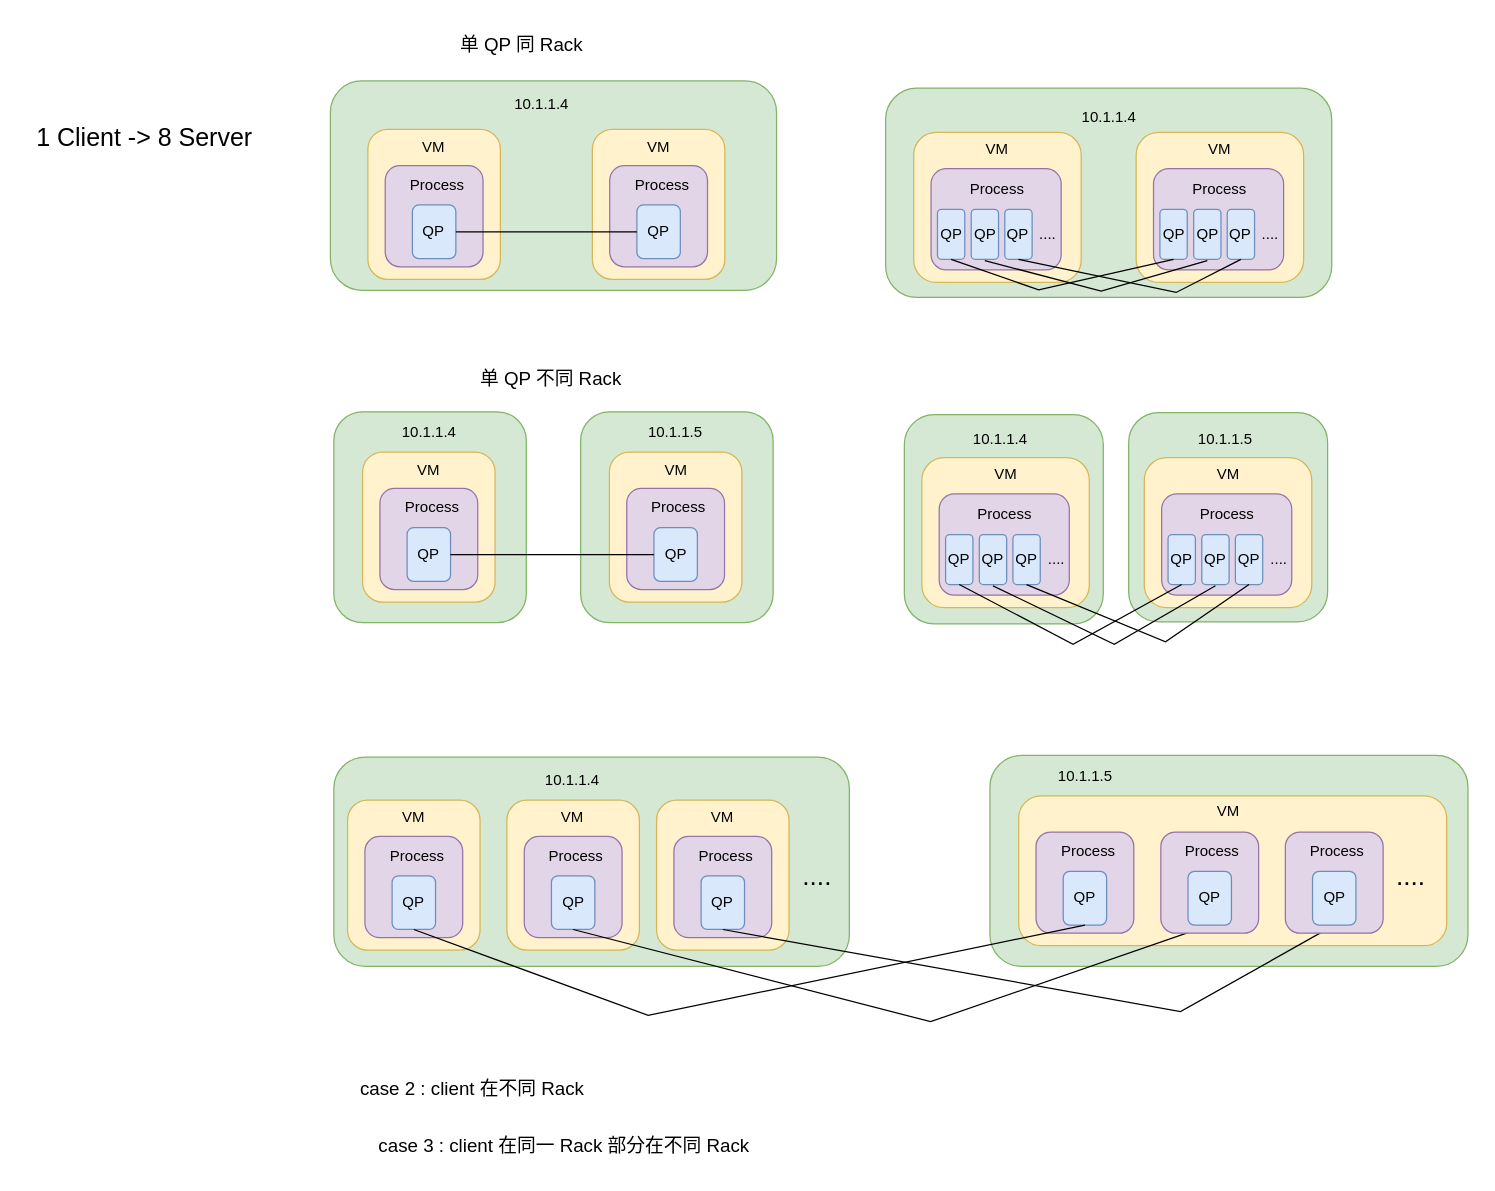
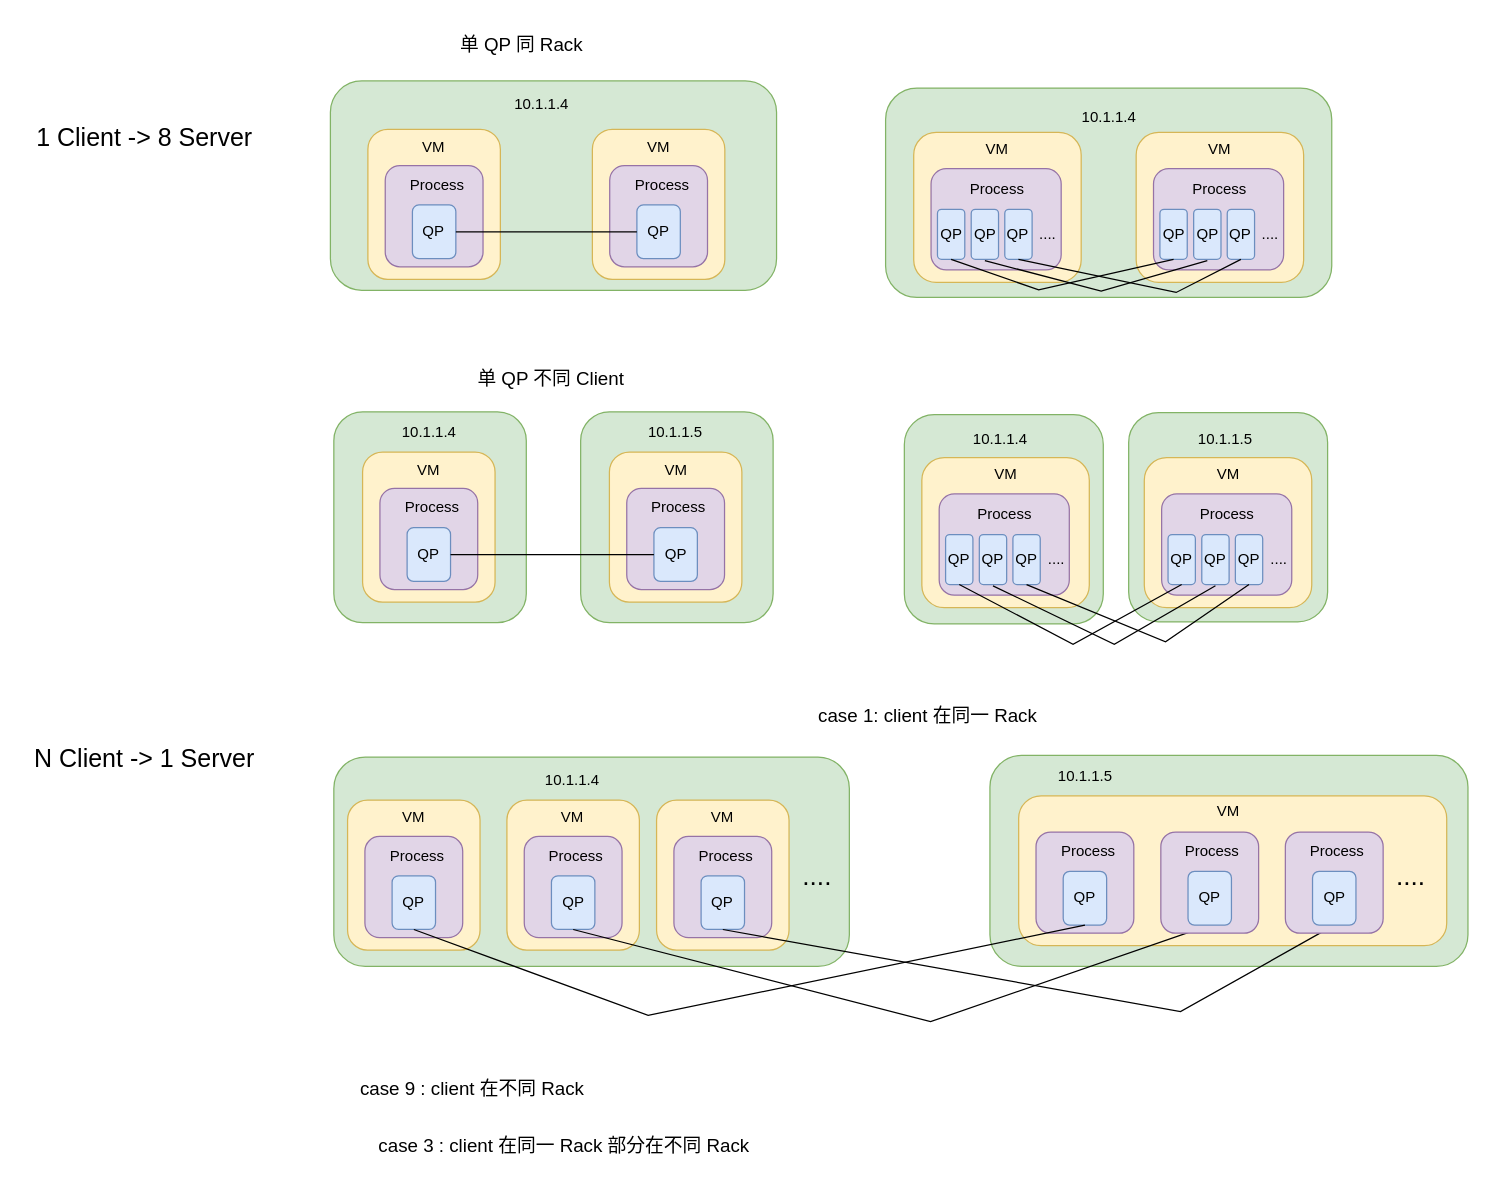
(551, 378) -> (551, 378)
none -> (928, 716)
none -> (148, 758)
(473, 1088) -> (473, 1088)
